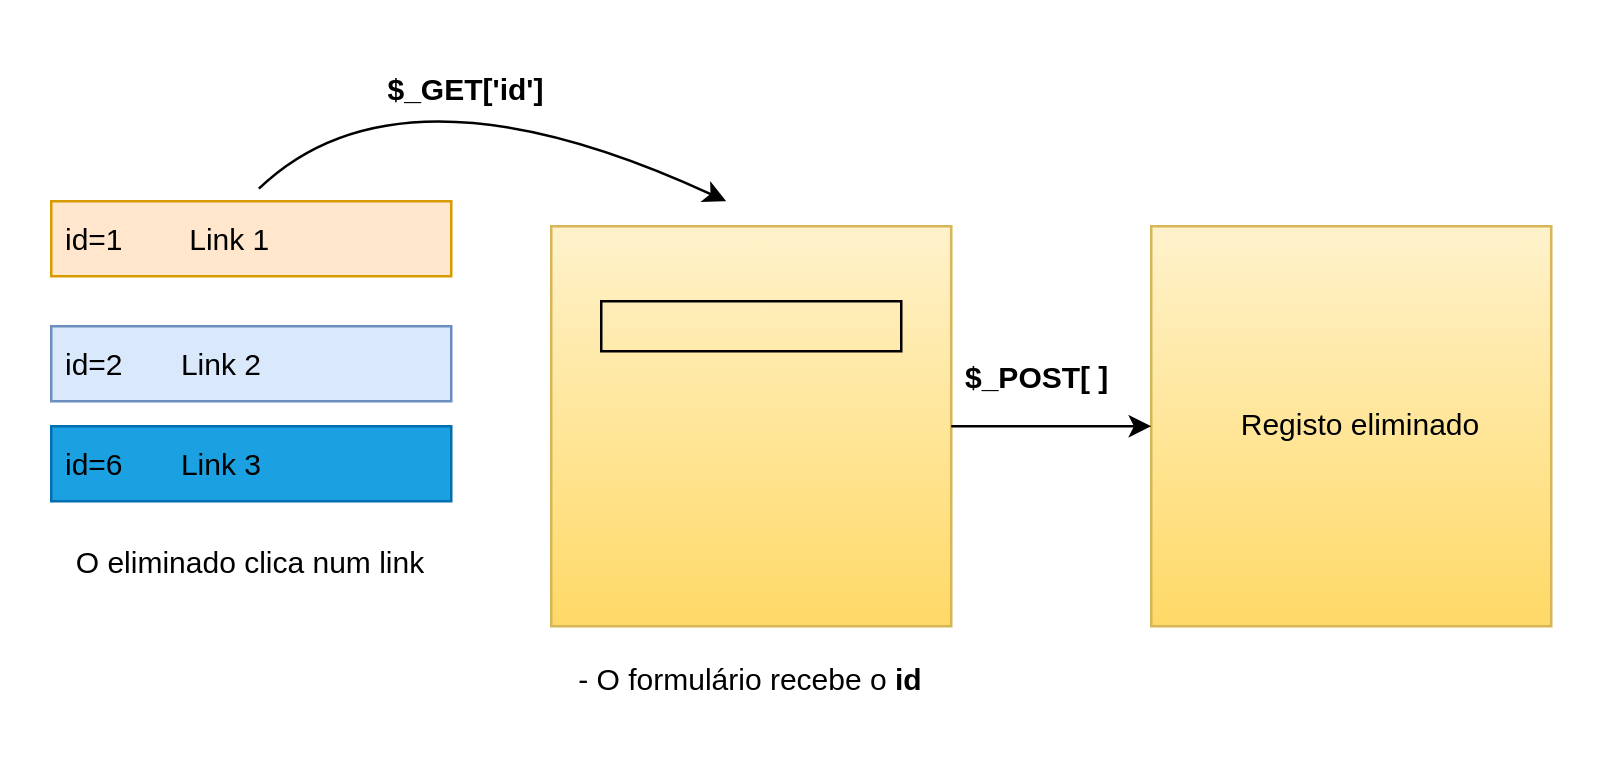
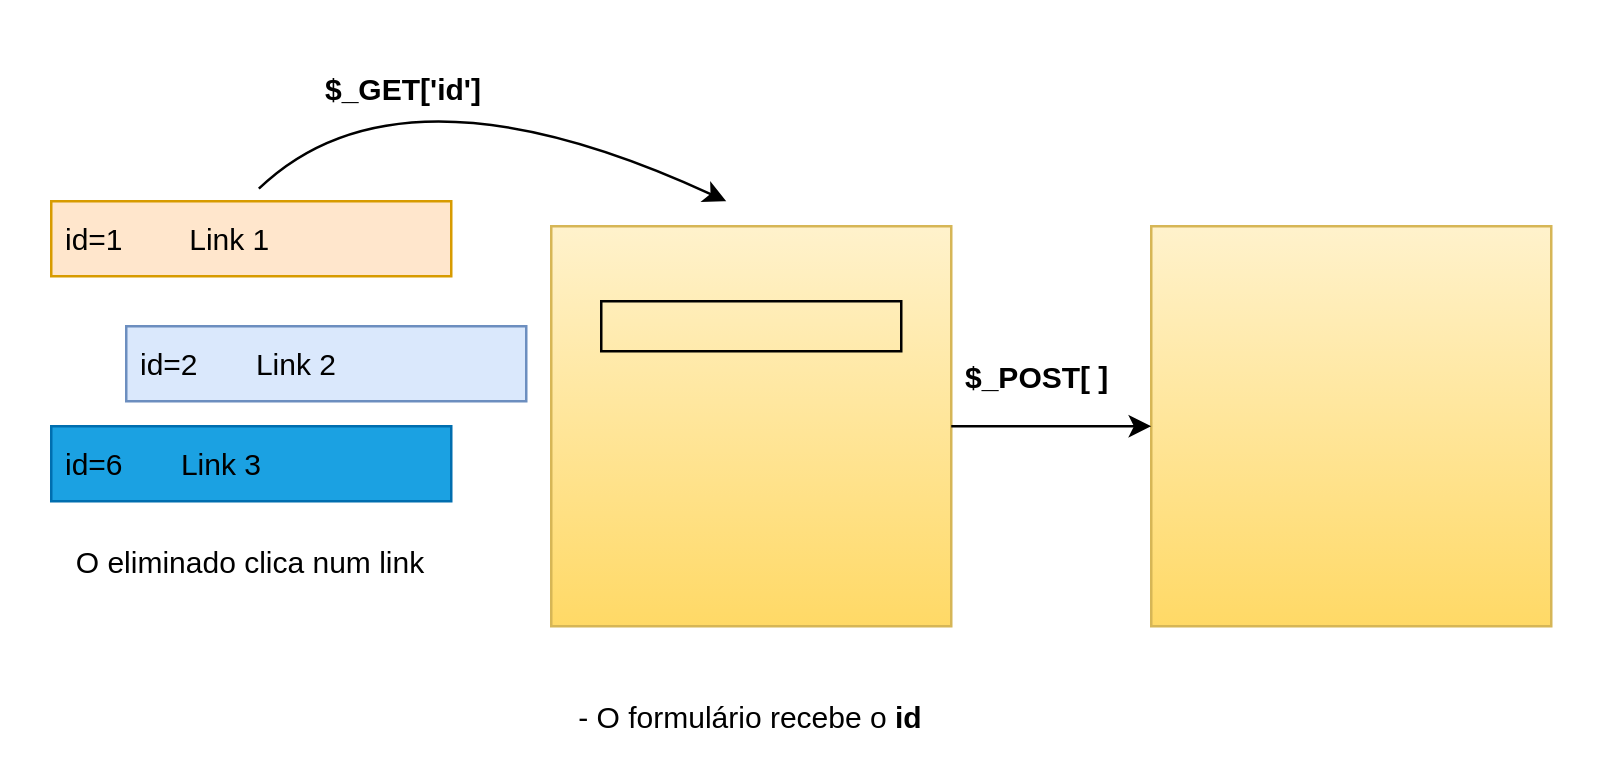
(474, 89) -> (411, 89)
(251, 364) -> (326, 364)
(1361, 426) -> none
(751, 680) -> (751, 718)
